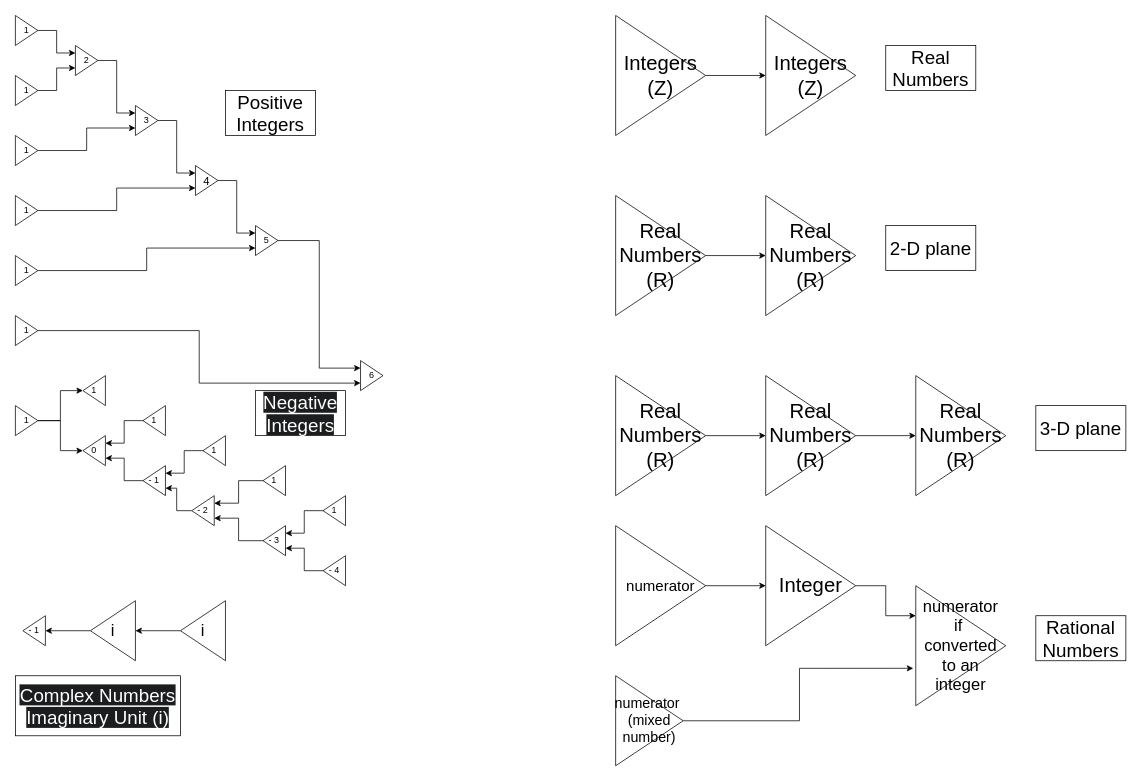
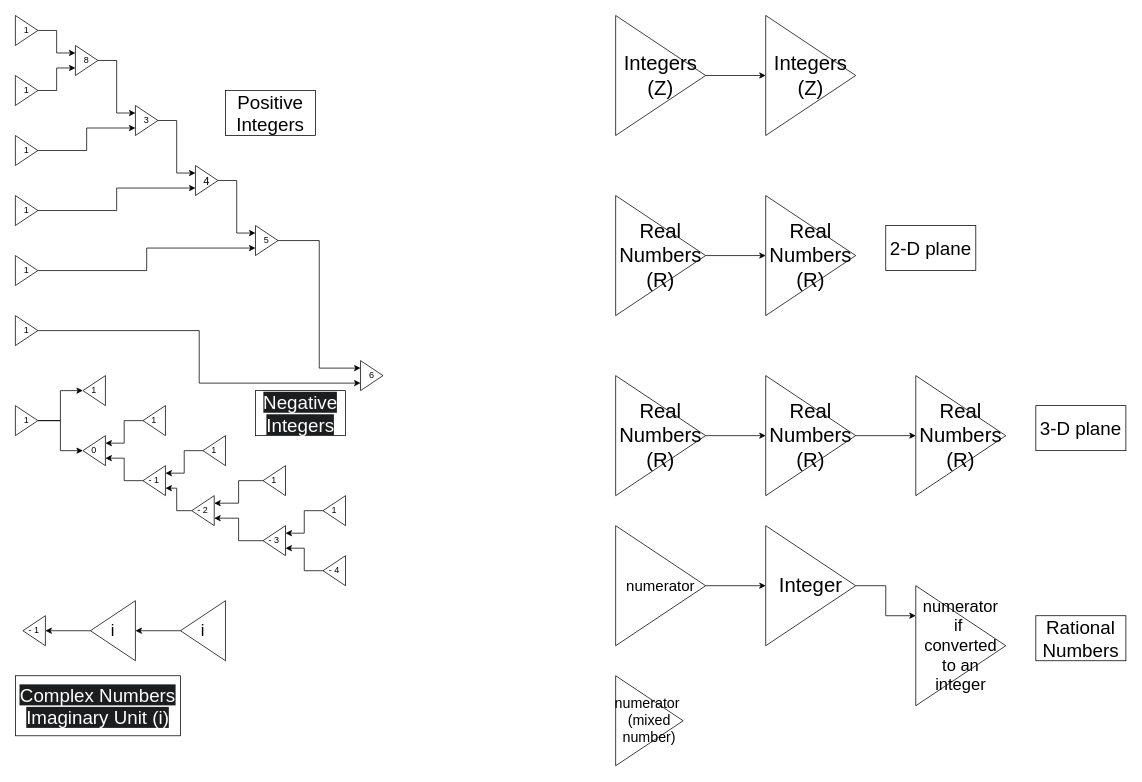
(87, 60) -> (87, 60)
(930, 68) -> none
(799, 698) -> none
